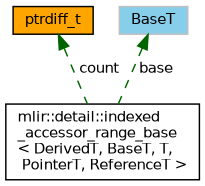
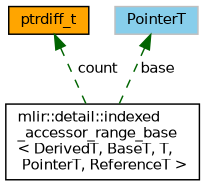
(154, 20) -> (156, 20)
